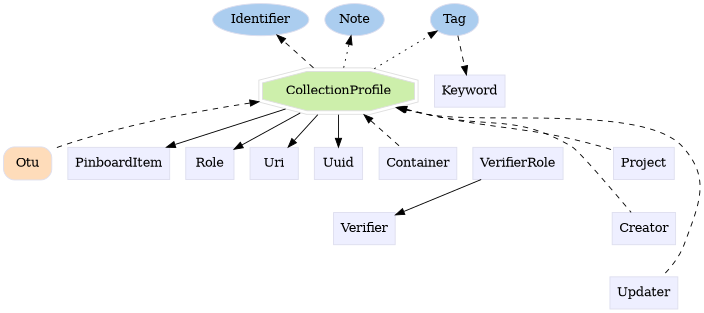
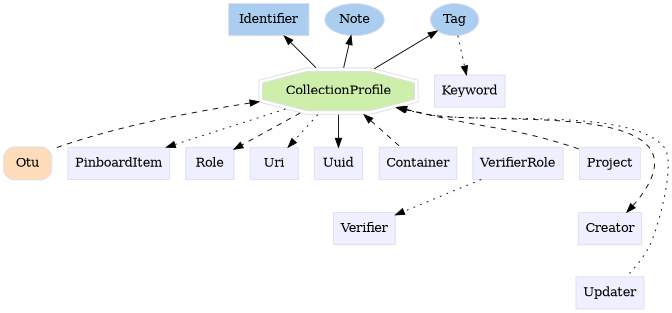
(261, 20) -> (269, 20)
(461, 51) -> (461, 51)
(402, 52) -> (402, 52)
(299, 54) -> (303, 55)
(346, 56) -> (346, 56)
(618, 123) -> (637, 131)
(230, 127) -> (230, 127)
(306, 128) -> (306, 128)
(271, 129) -> (271, 129)
(570, 146) -> (637, 138)
(443, 195) -> (443, 195)
